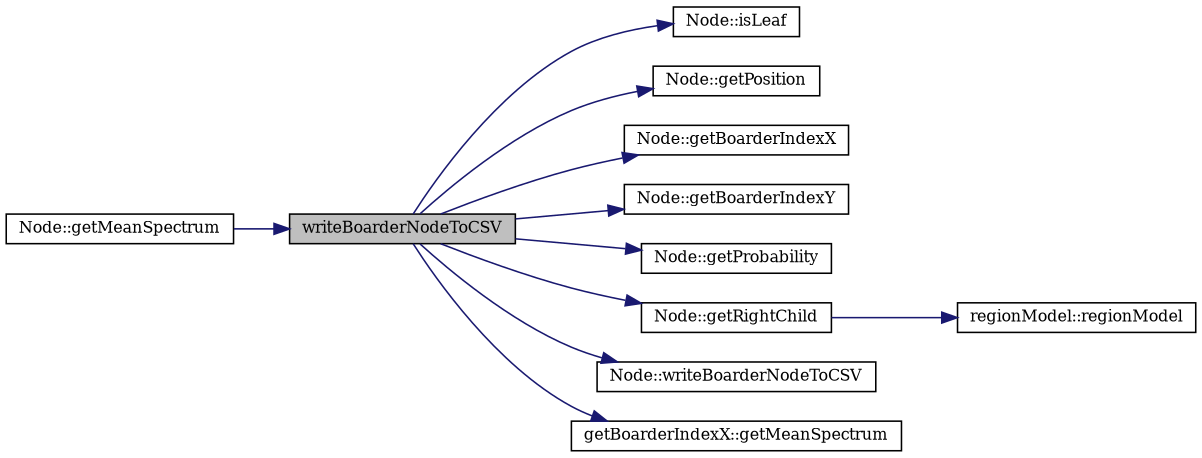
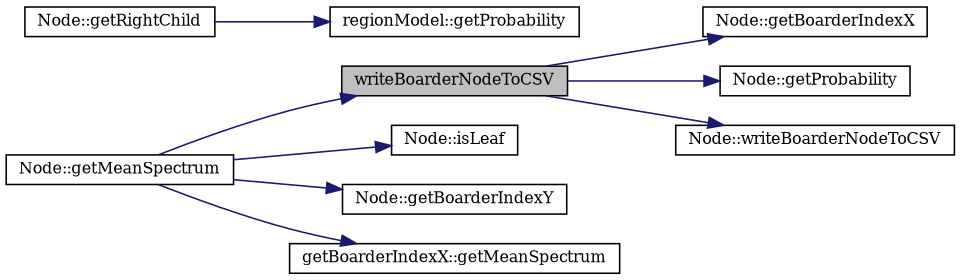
(736, 81) -> none
(515, 92) -> (305, 153)
(562, 215) -> (280, 184)
(532, 276) -> none
(1077, 318) -> (455, 22)
(491, 343) -> (248, 217)
